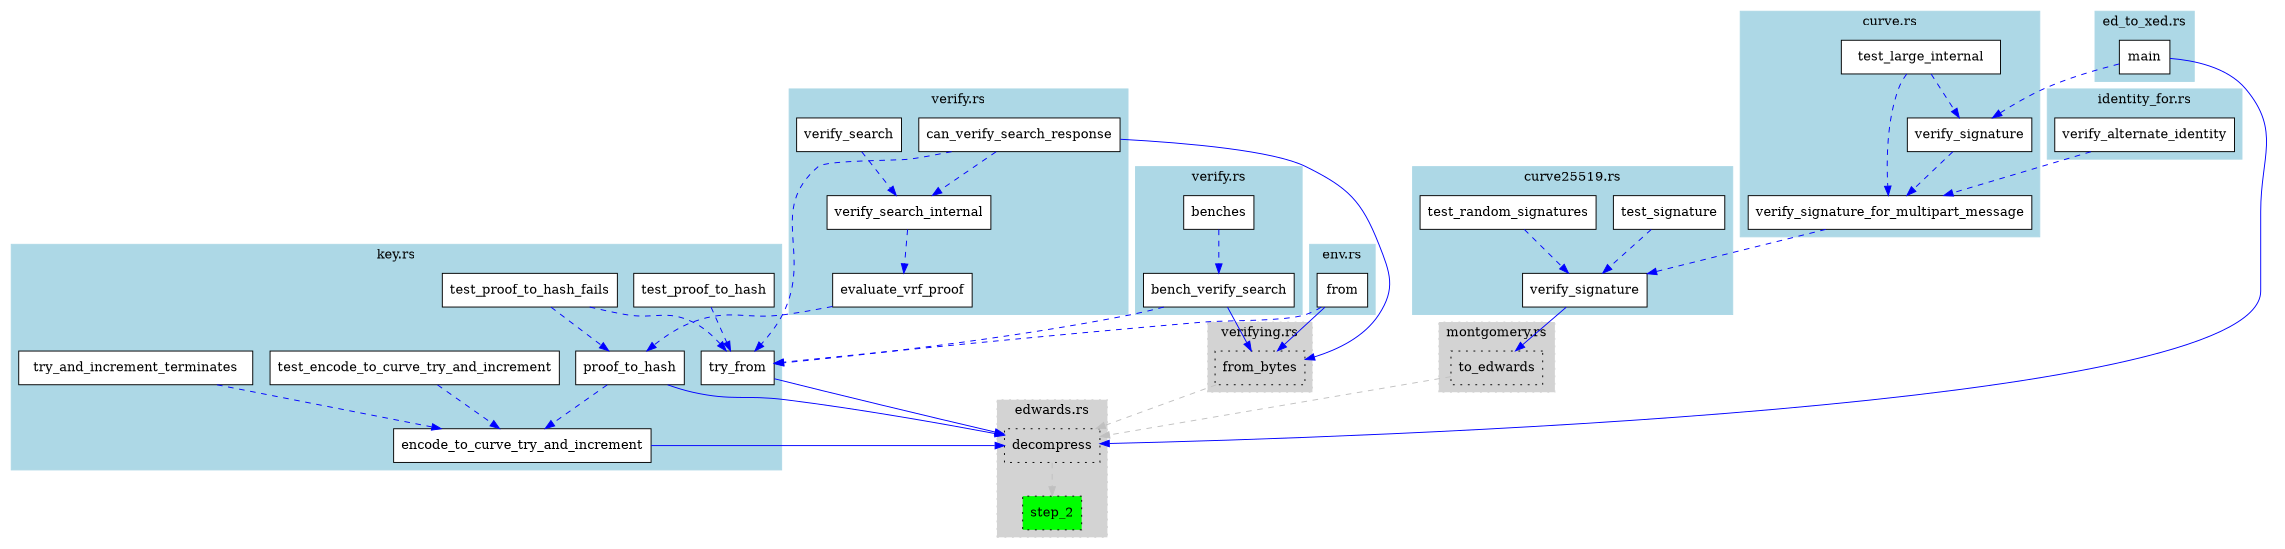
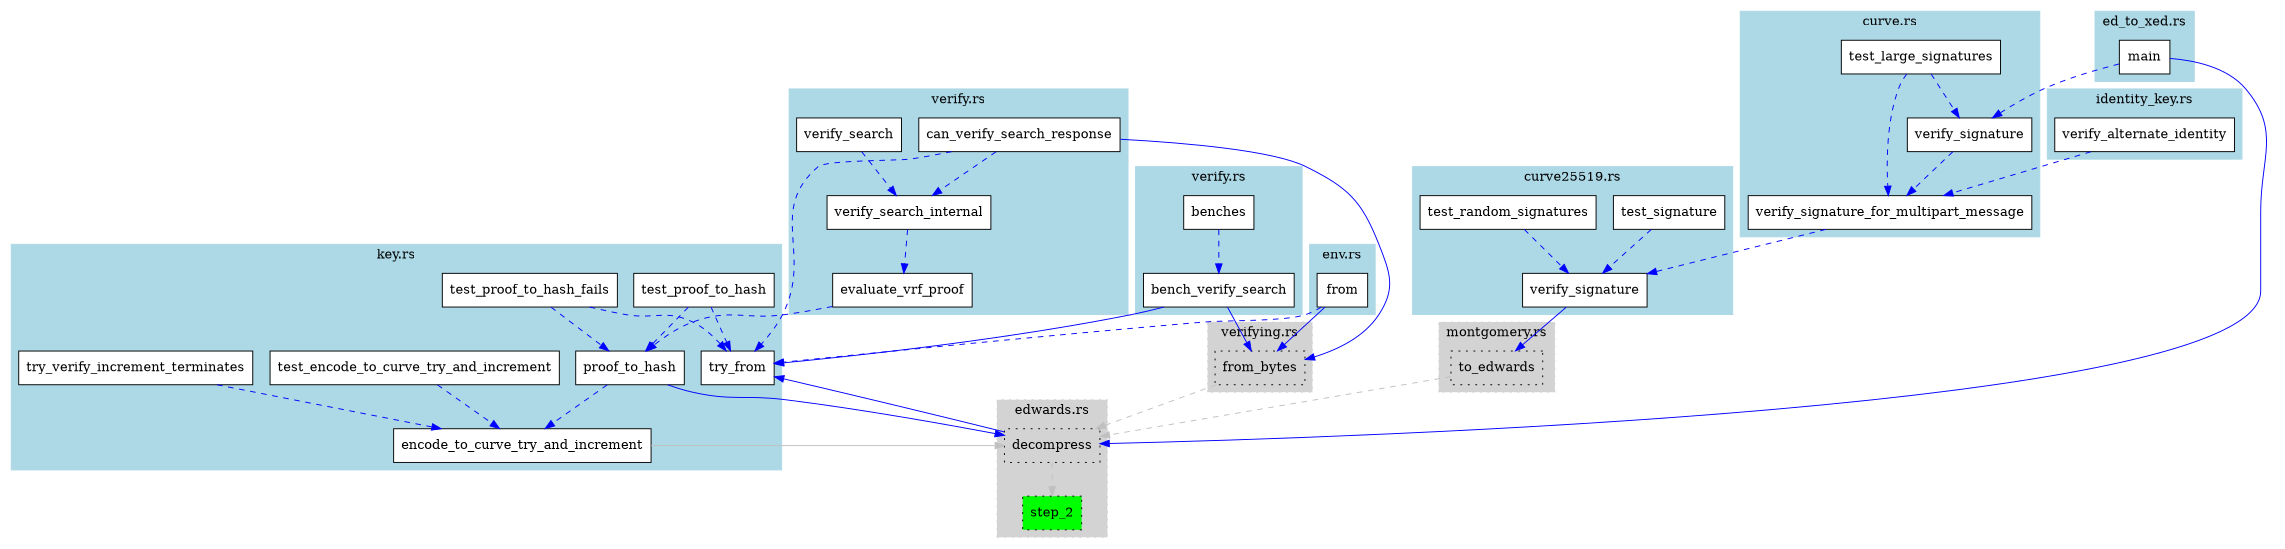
(1921, 57) -> (1921, 57)
(2145, 100) -> (2145, 100)
none -> (670, 326)
(1041, 331) -> (1041, 331)
(136, 368) -> (136, 368)
(885, 406) -> (894, 405)
(823, 446) -> (823, 446)
